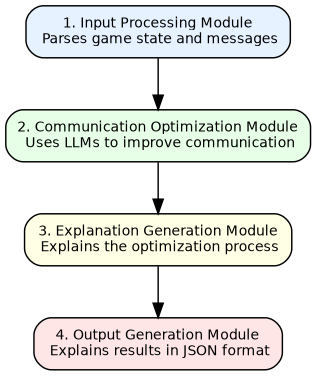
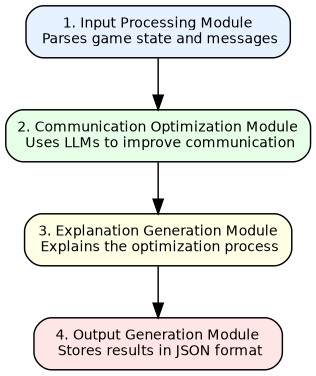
(158, 344) -> (158, 344)
